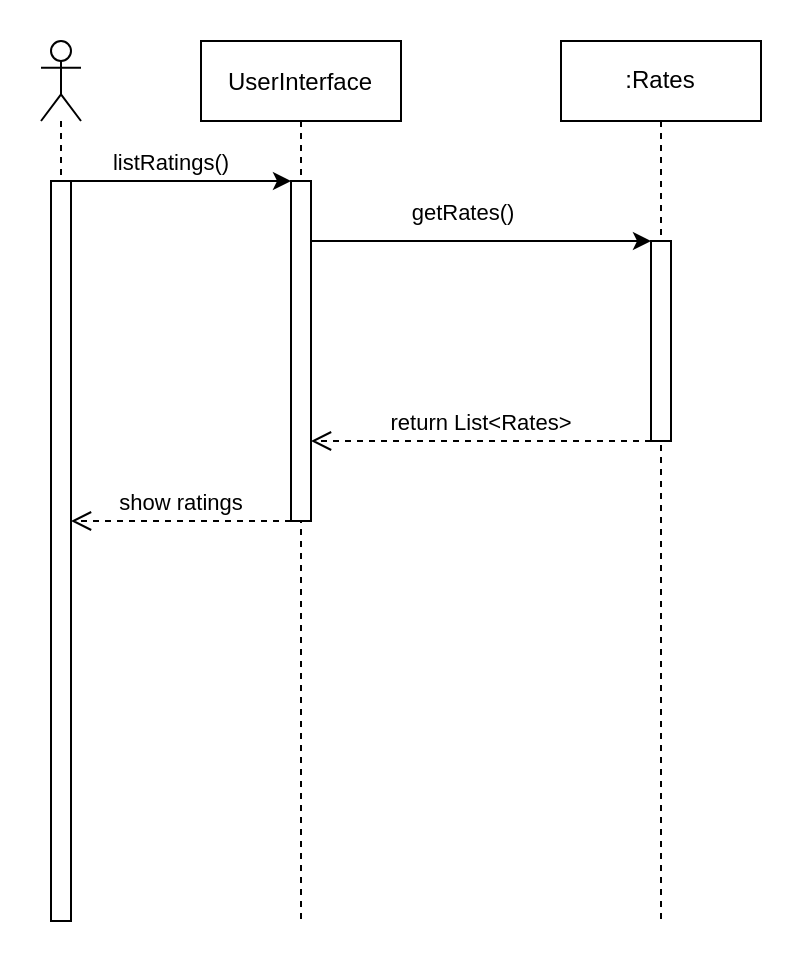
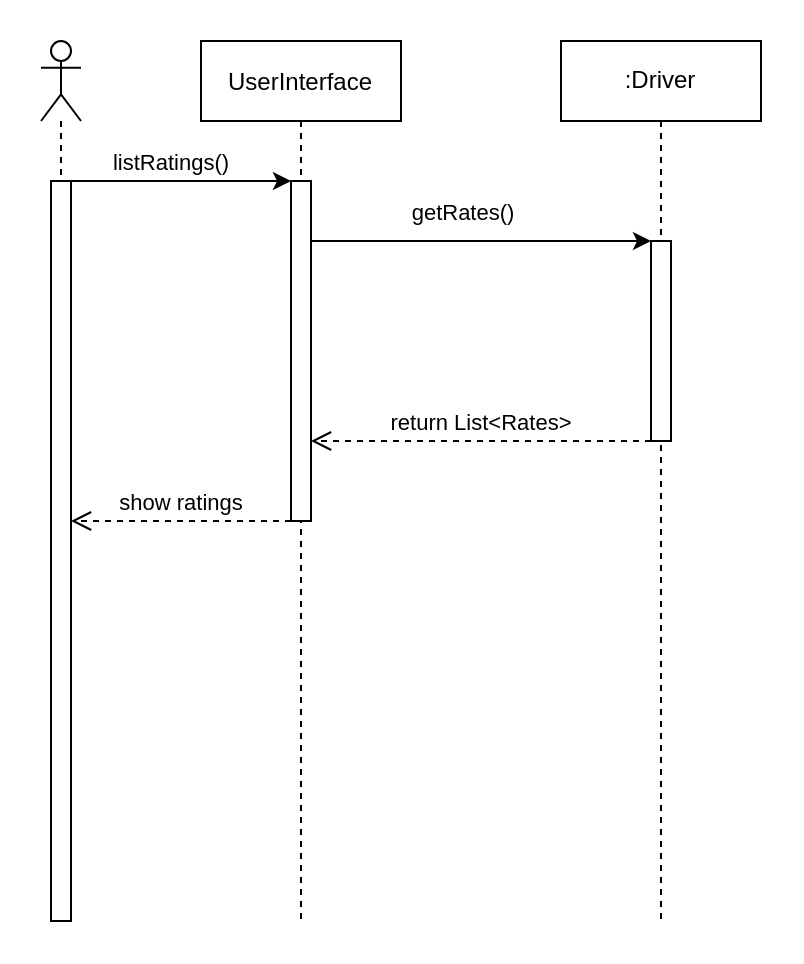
(661, 81) -> (661, 81)
